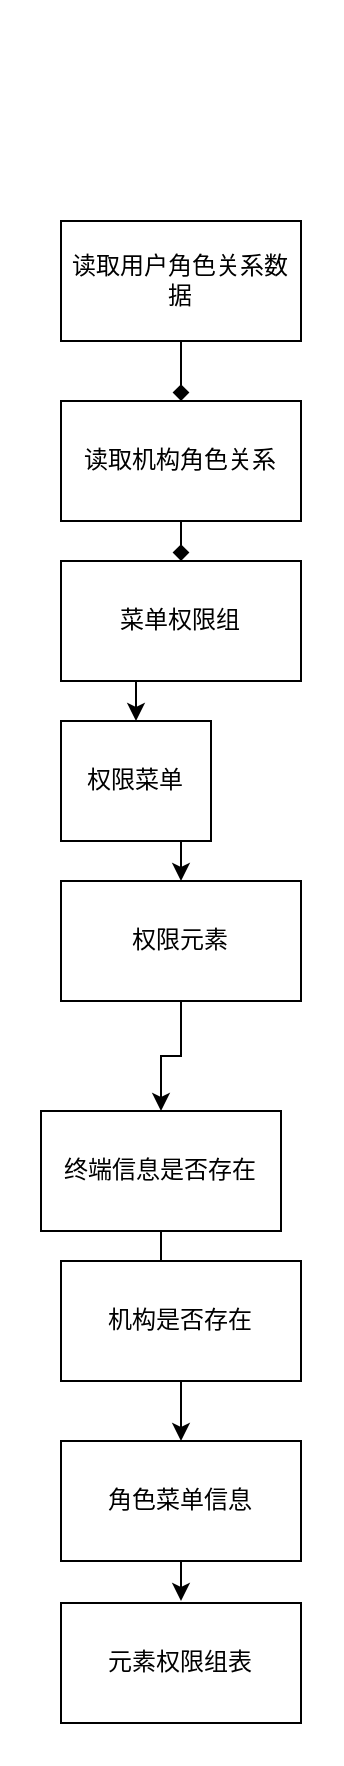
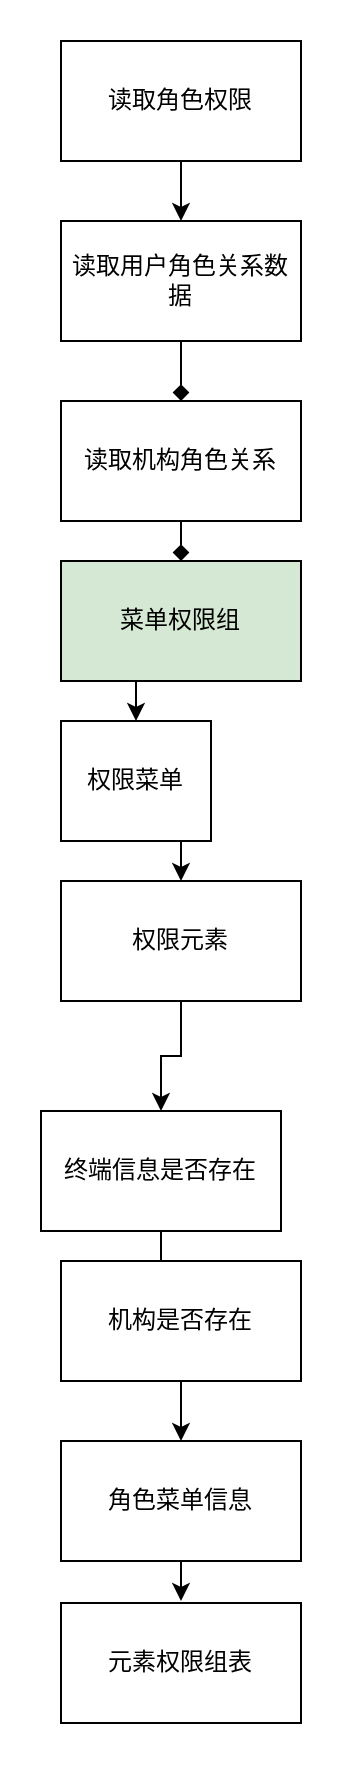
none -> (181, 101)
none -> (181, 184)
(181, 621) -> (181, 621)
